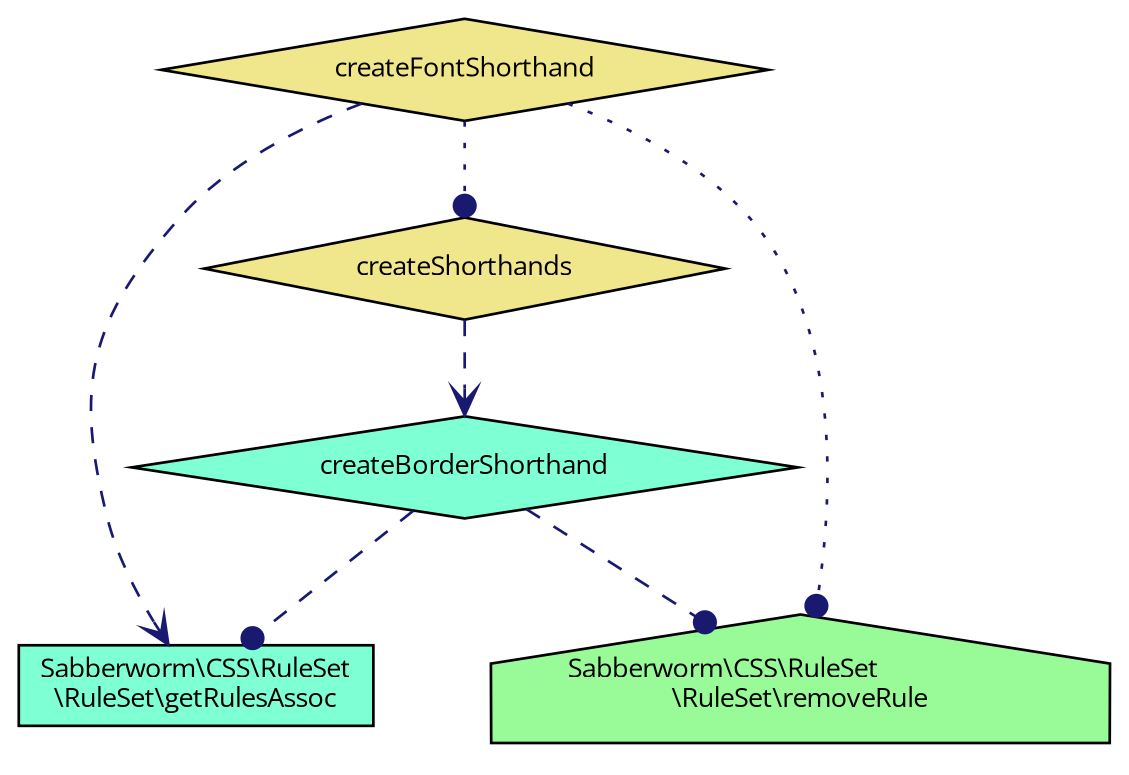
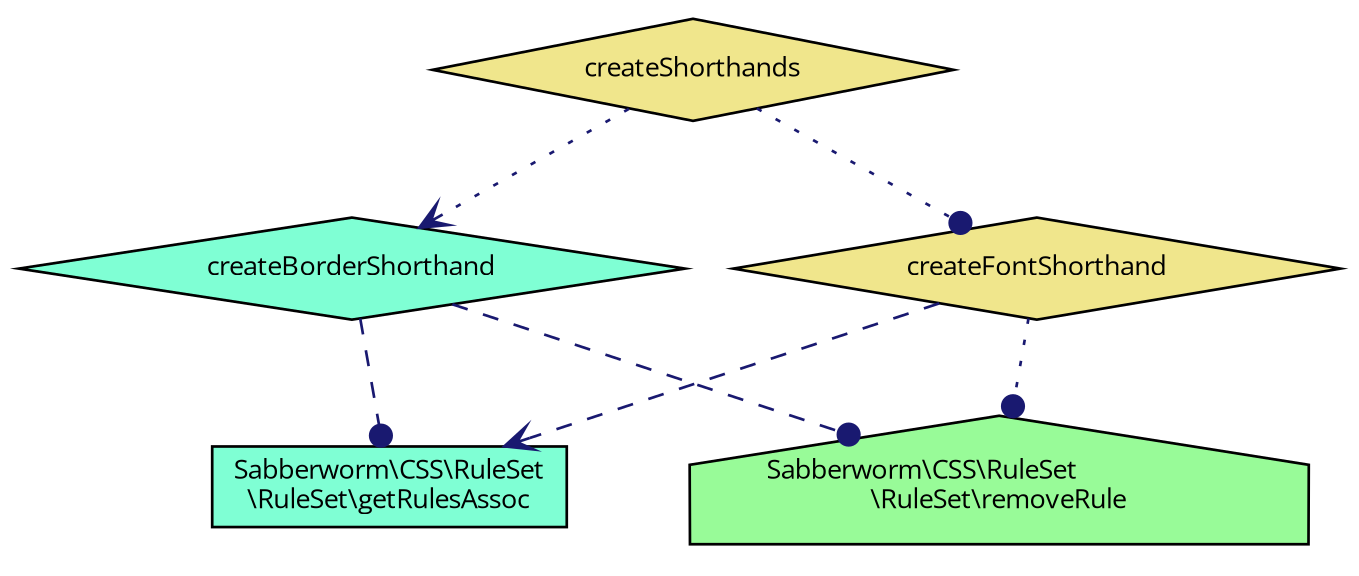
(465, 158) -> (854, 163)
(465, 354) -> (536, 161)
